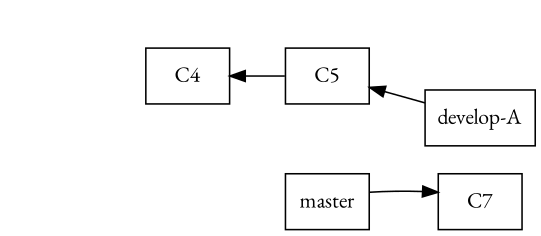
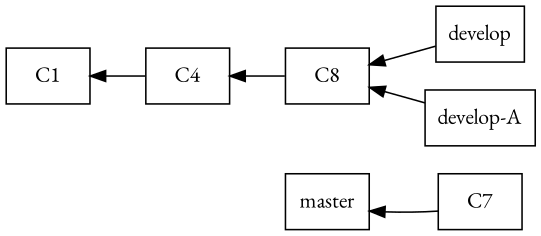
none -> (480, 34)
none -> (48, 76)
(327, 76) -> (327, 76)
(396, 191) -> (412, 212)
